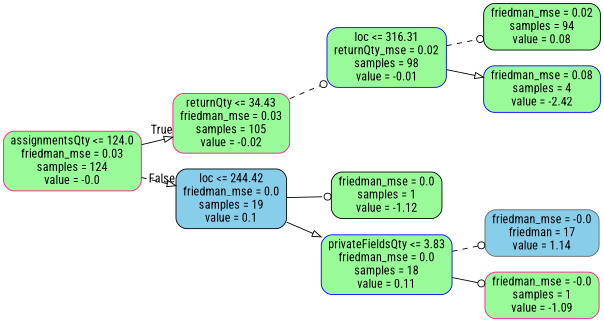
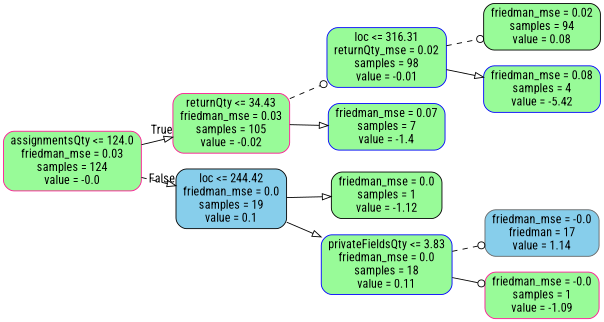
(542, 89) -> (542, 89)
none -> (387, 127)
(304, 197) -> (304, 197)
